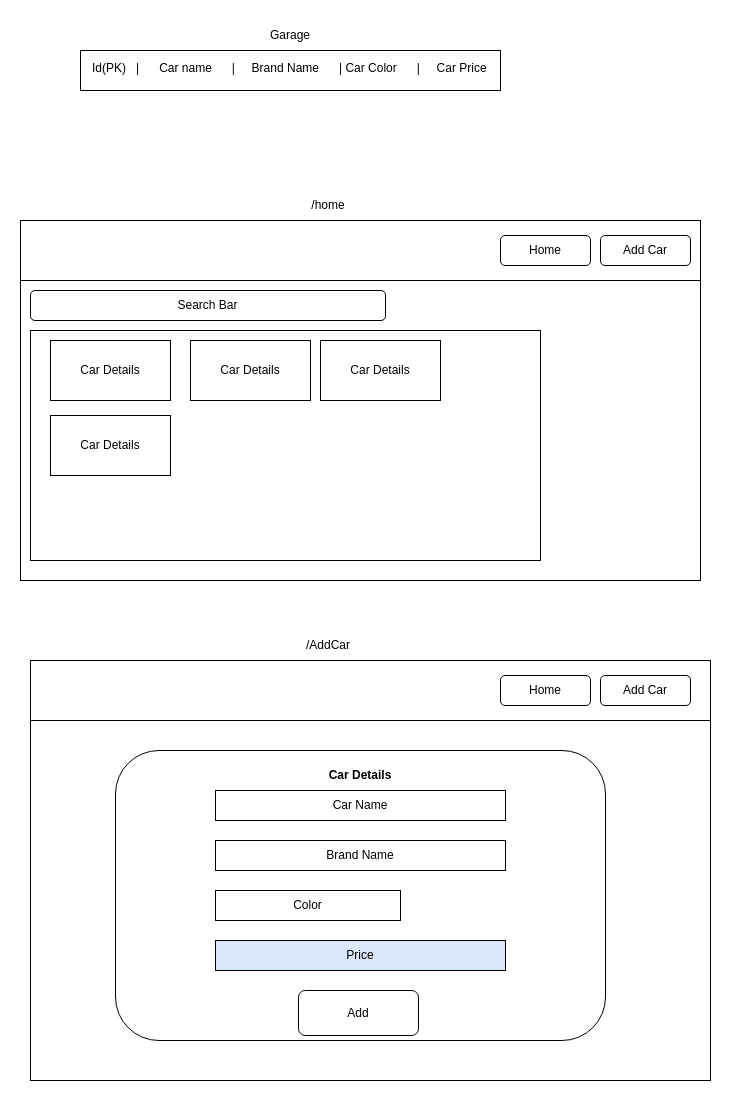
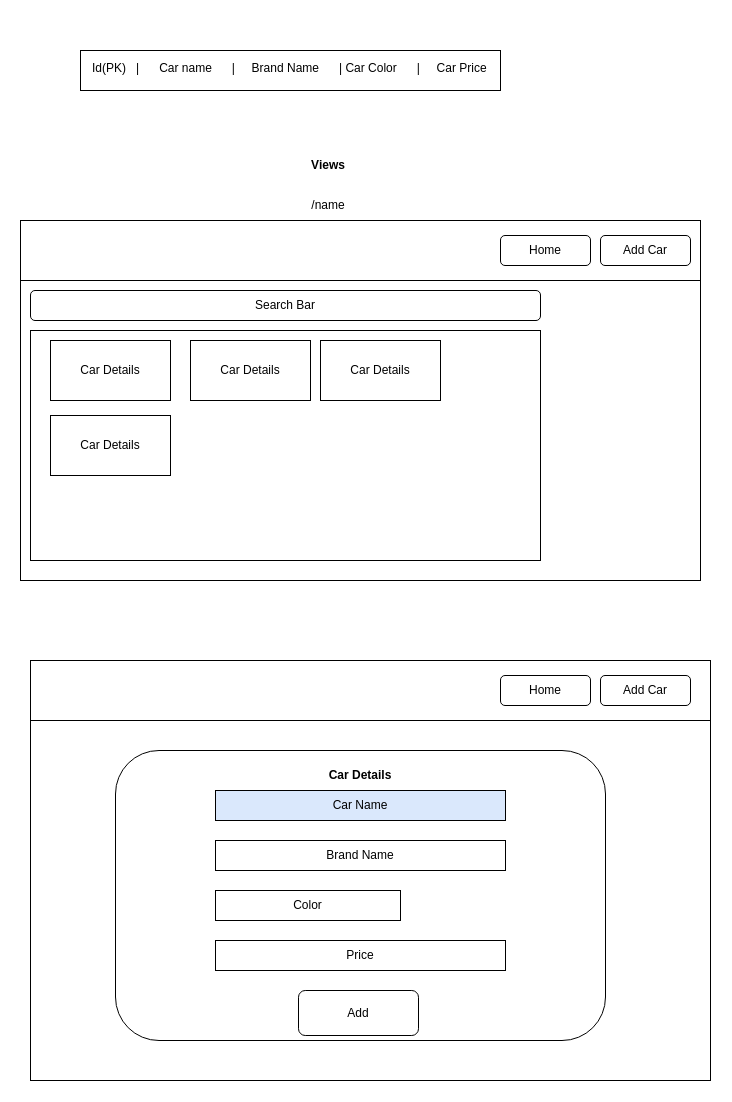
(291, 36) -> none
none -> (329, 166)
(329, 206) -> (329, 206)
(208, 306) -> (286, 306)
(329, 646) -> none
(361, 806) -> (361, 806)
(361, 956) -> (361, 956)
